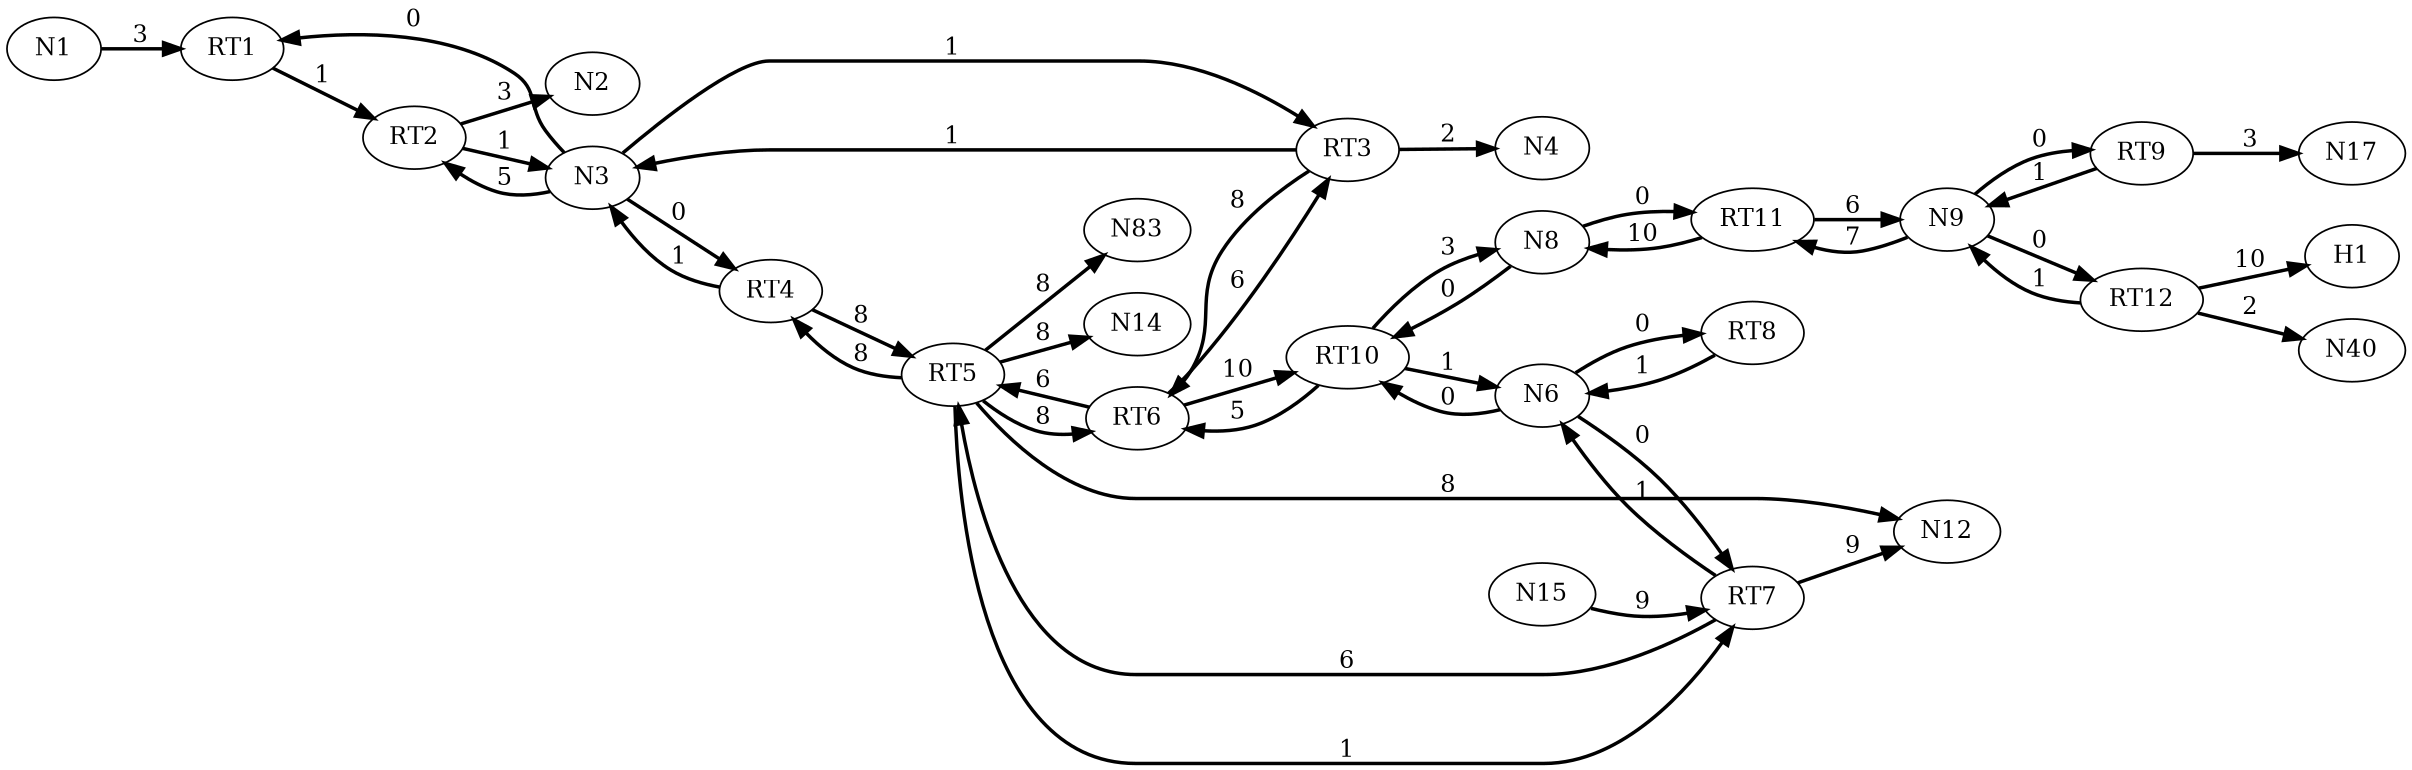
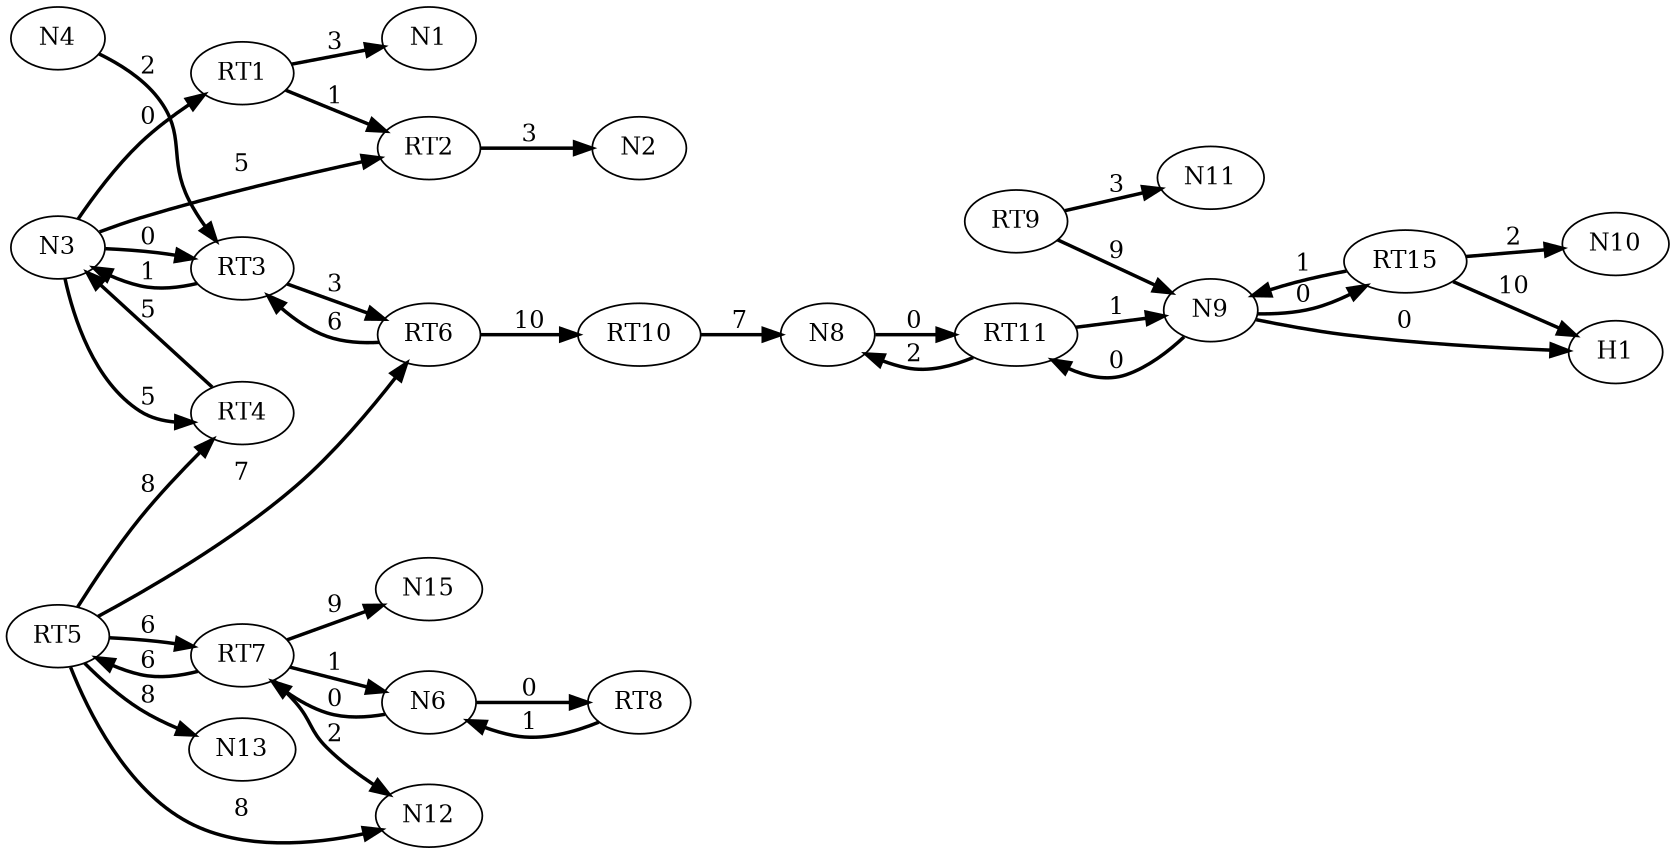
(953, 48) -> (149, 238)
(132, 49) -> (328, 57)
(1438, 149) -> (174, 132)
(2352, 153) -> (1211, 178)
(497, 156) -> none
(2020, 163) -> (1403, 341)
(2041, 173) -> (1117, 252)
(1239, 201) -> (336, 285)
(1854, 207) -> (1117, 308)
(680, 214) -> (149, 398)
(1137, 230) -> (242, 750)
(1643, 234) -> (915, 355)
(1854, 238) -> (1117, 362)
(1449, 248) -> (741, 322)
(680, 257) -> (149, 311)
(1462, 300) -> none
(2142, 300) -> (1405, 261)
(1137, 324) -> none
(854, 329) -> none
(2352, 350) -> (1616, 244)
(1442, 376) -> none
(1054, 399) -> none
(1447, 413) -> none
(1044, 417) -> (242, 473)
(1266, 421) -> none
(1854, 546) -> (336, 735)
(1639, 616) -> (327, 626)
(1348, 750) -> (149, 627)
